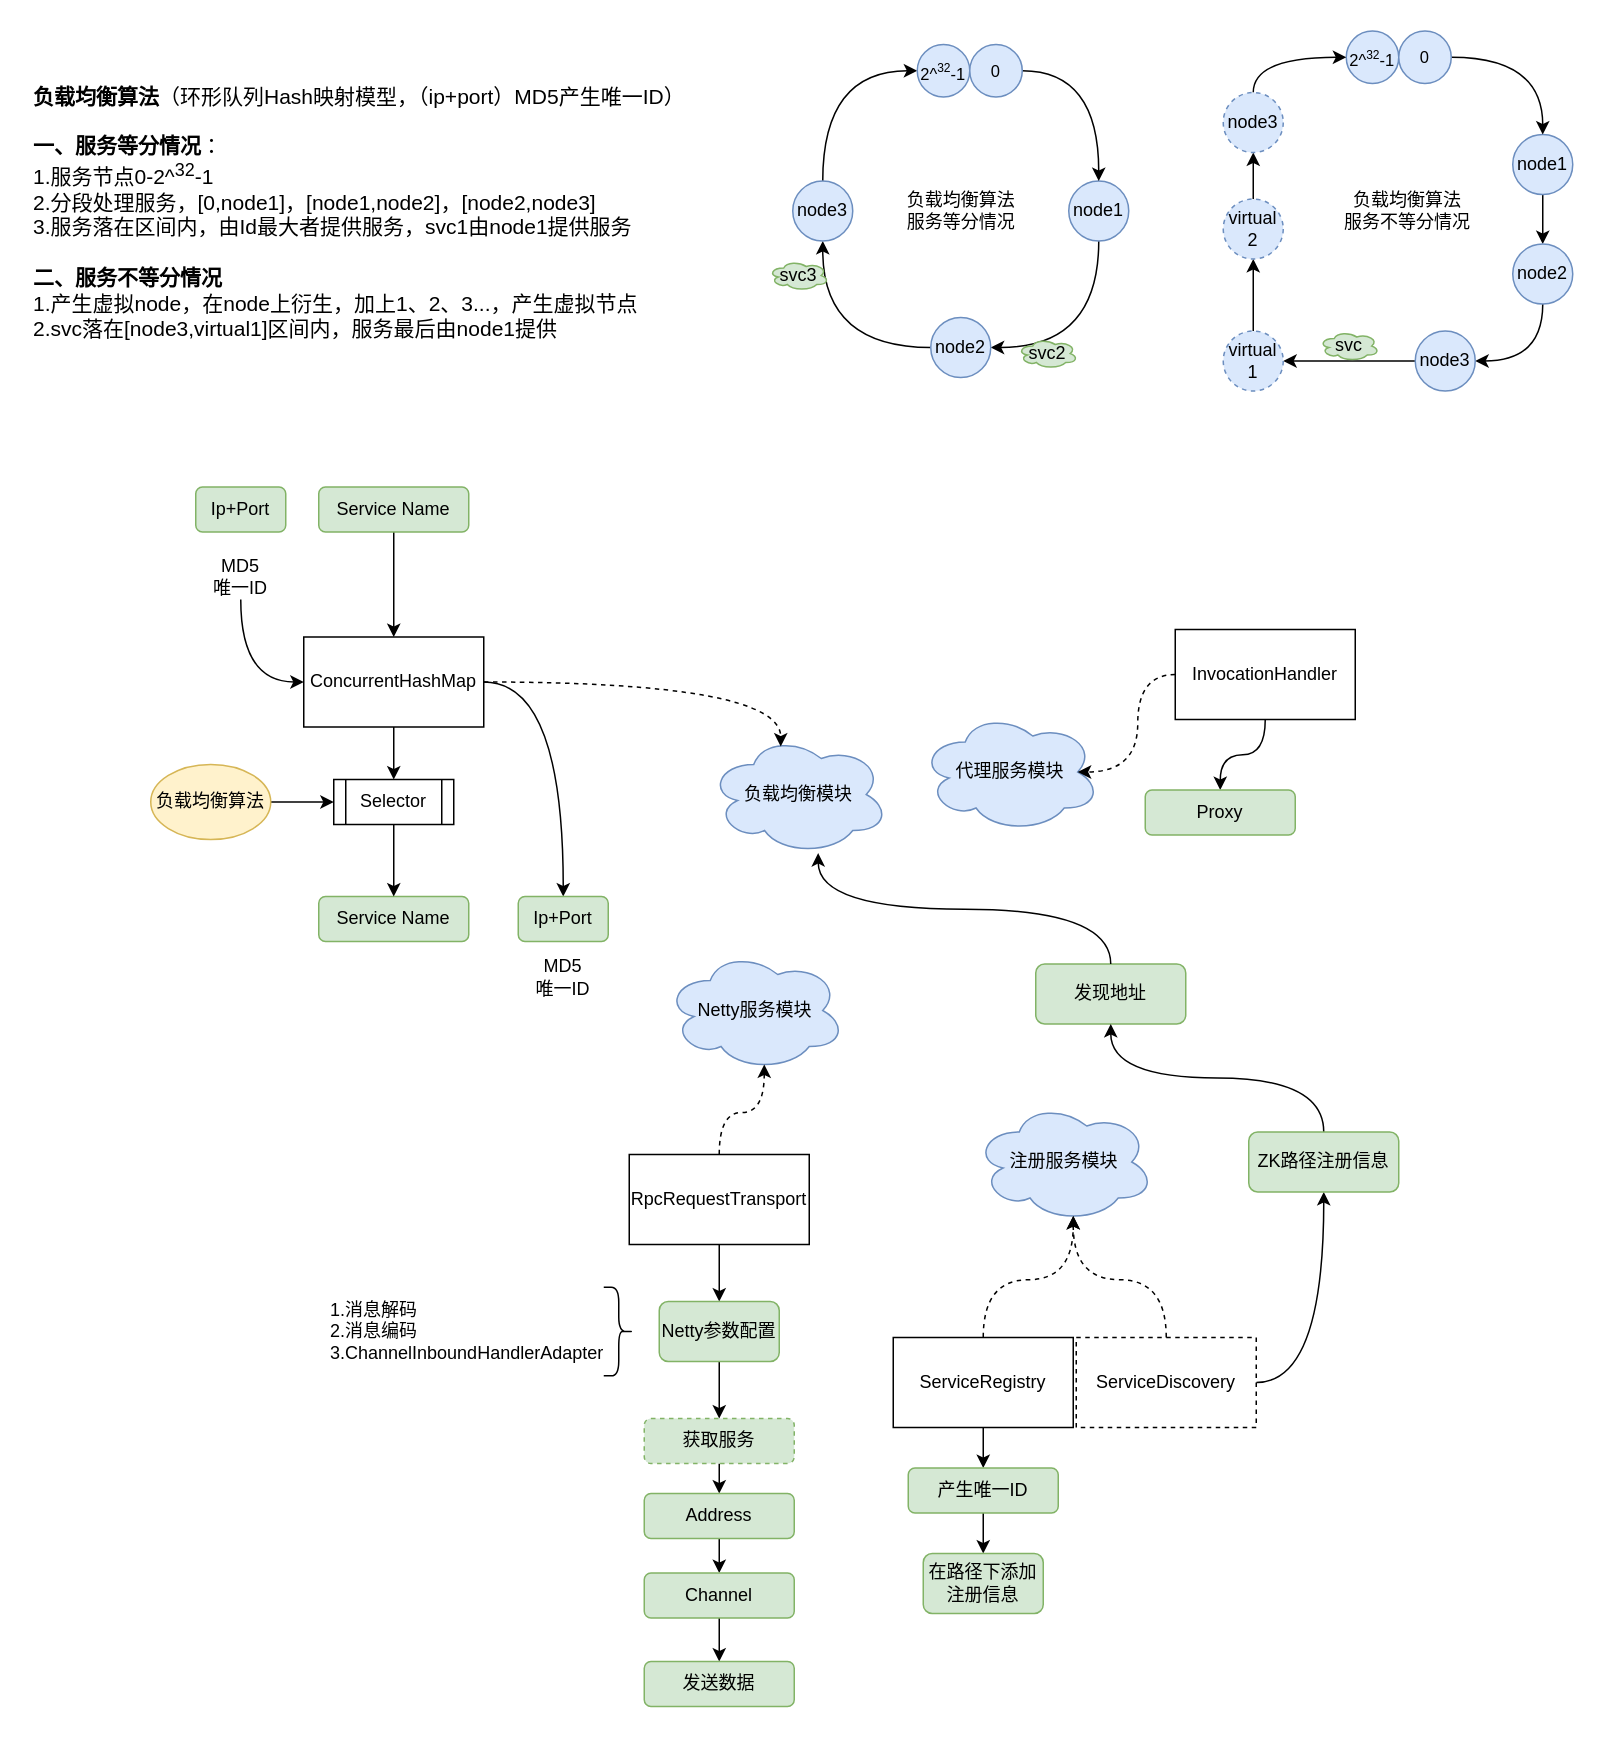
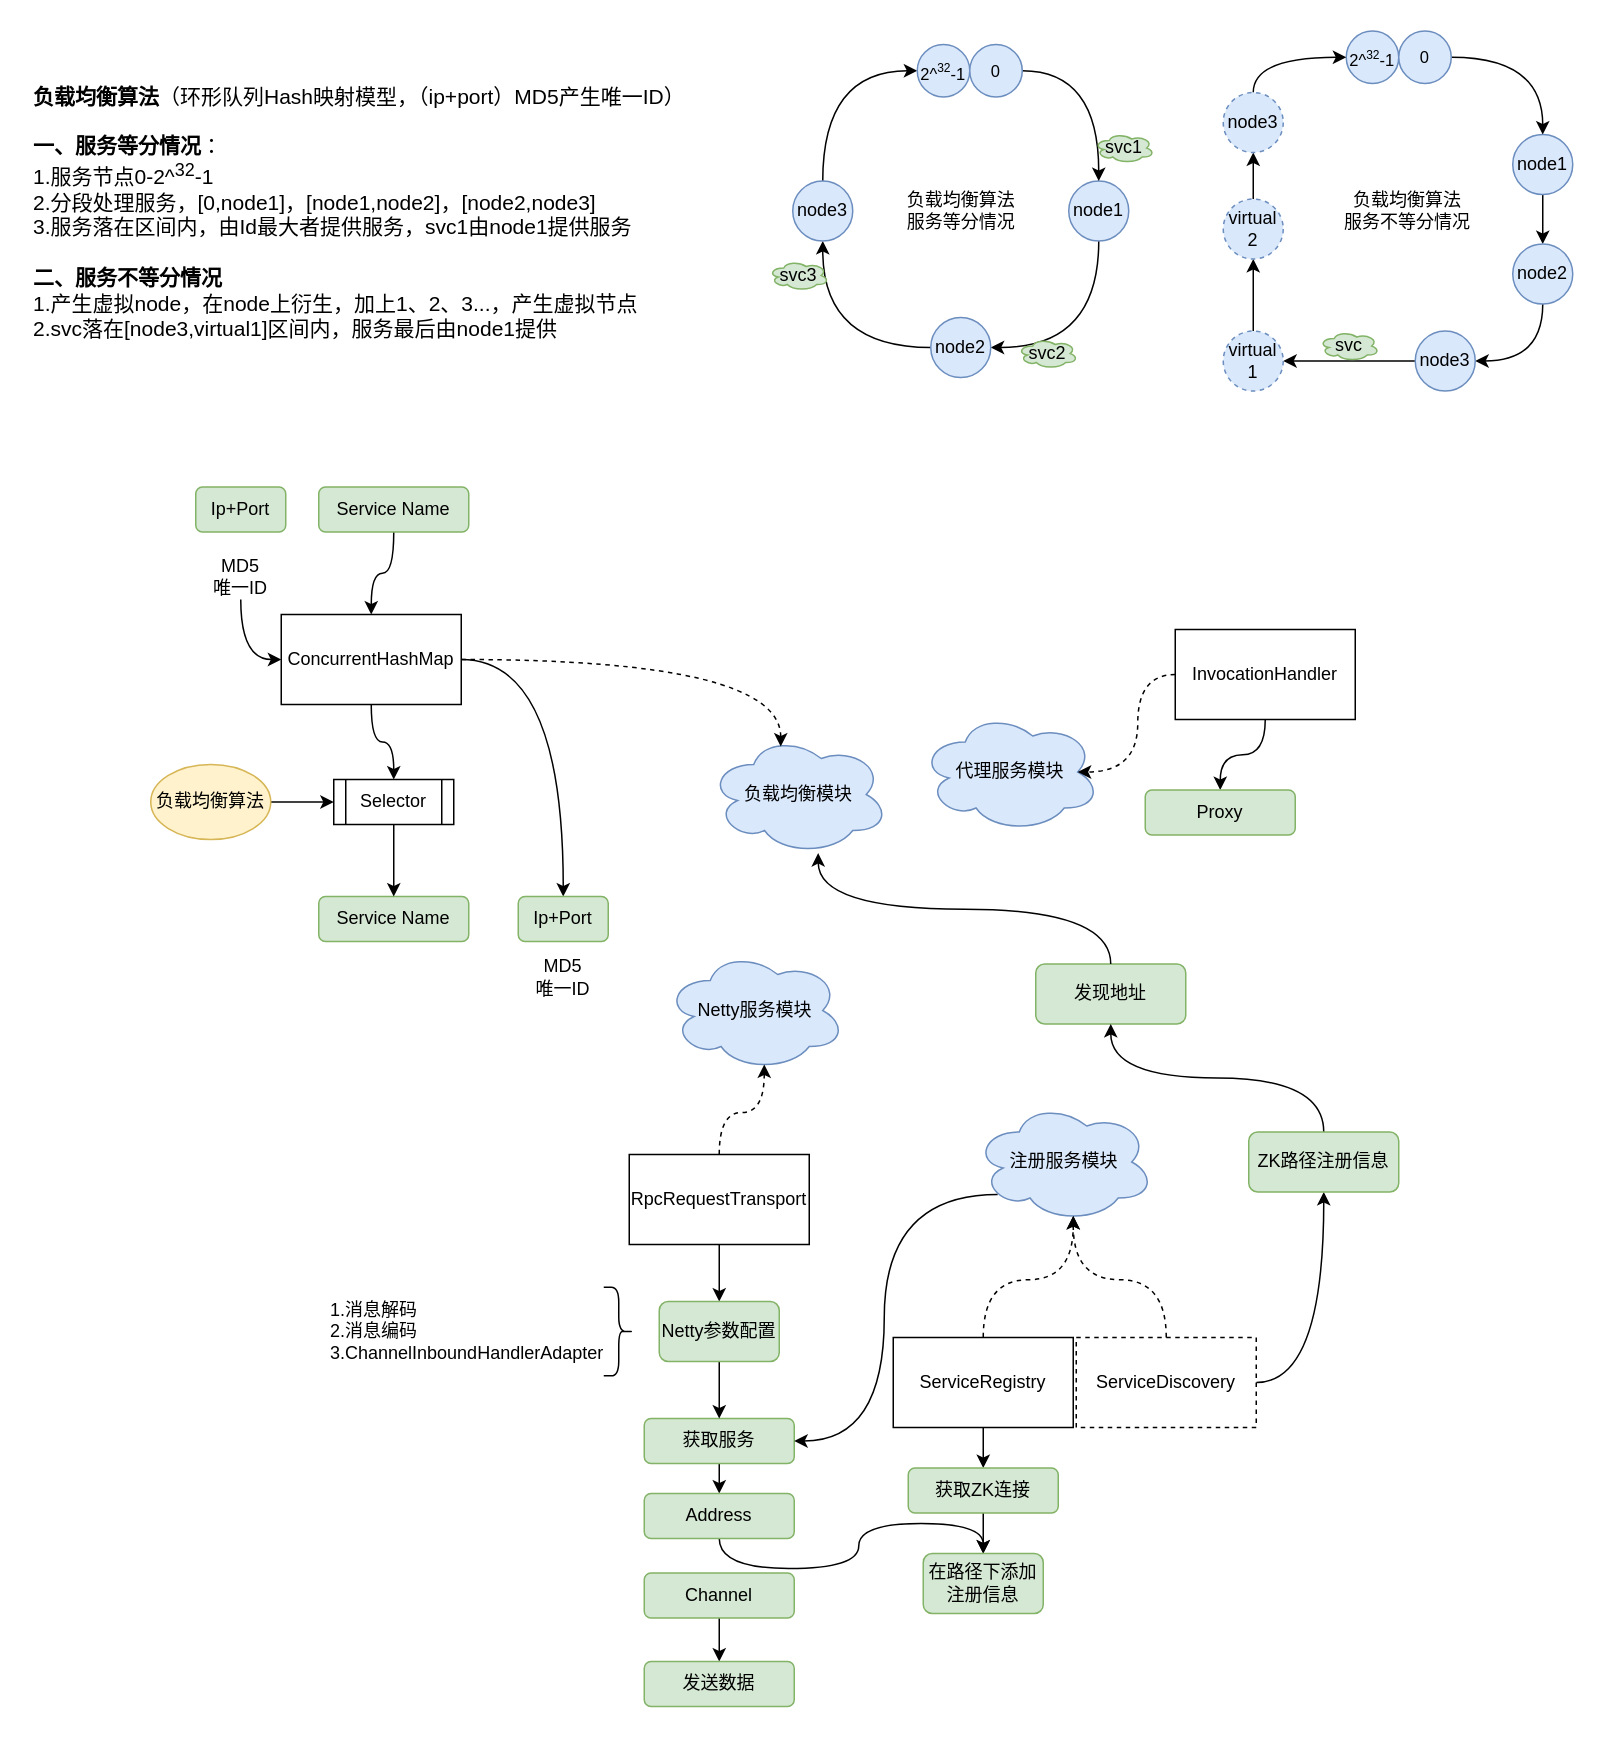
none -> (1124, 148)
(394, 682) -> (371, 659)
none -> (885, 1304)
(719, 1441) -> (719, 1441)
(983, 1490) -> (983, 1490)
(719, 1553) -> (853, 1556)
